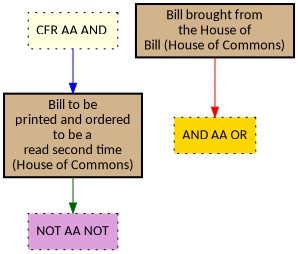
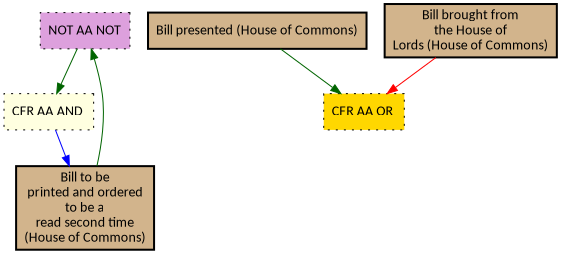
(215, 31) -> (471, 31)
none -> (257, 31)
none -> (69, 67)
(215, 135) -> (364, 112)
